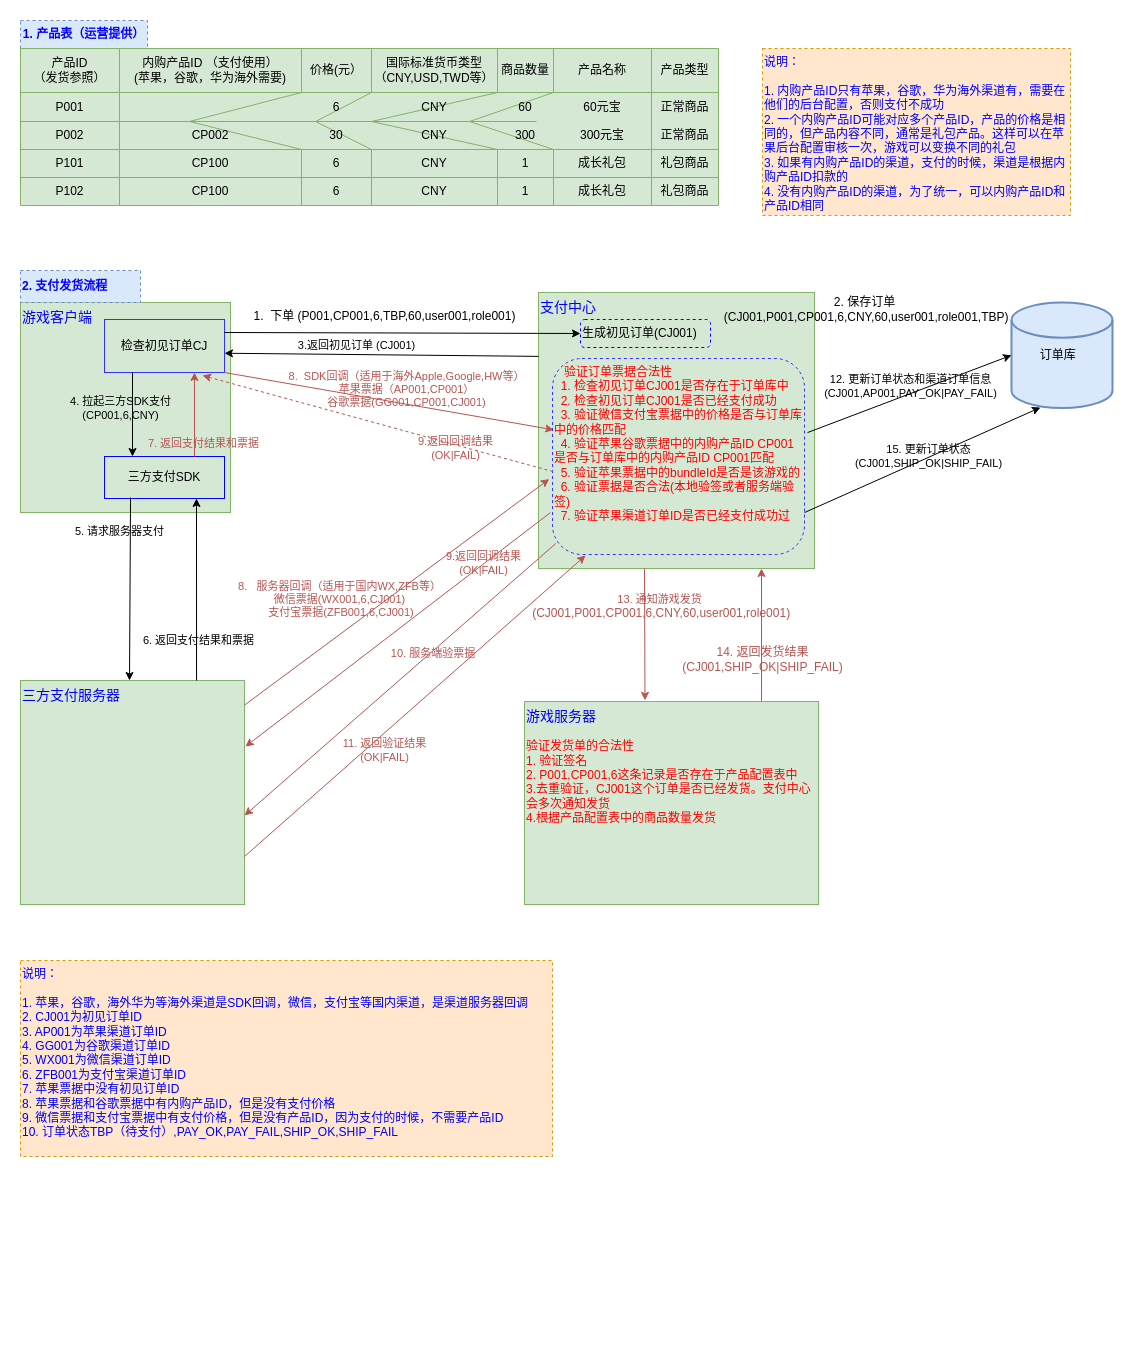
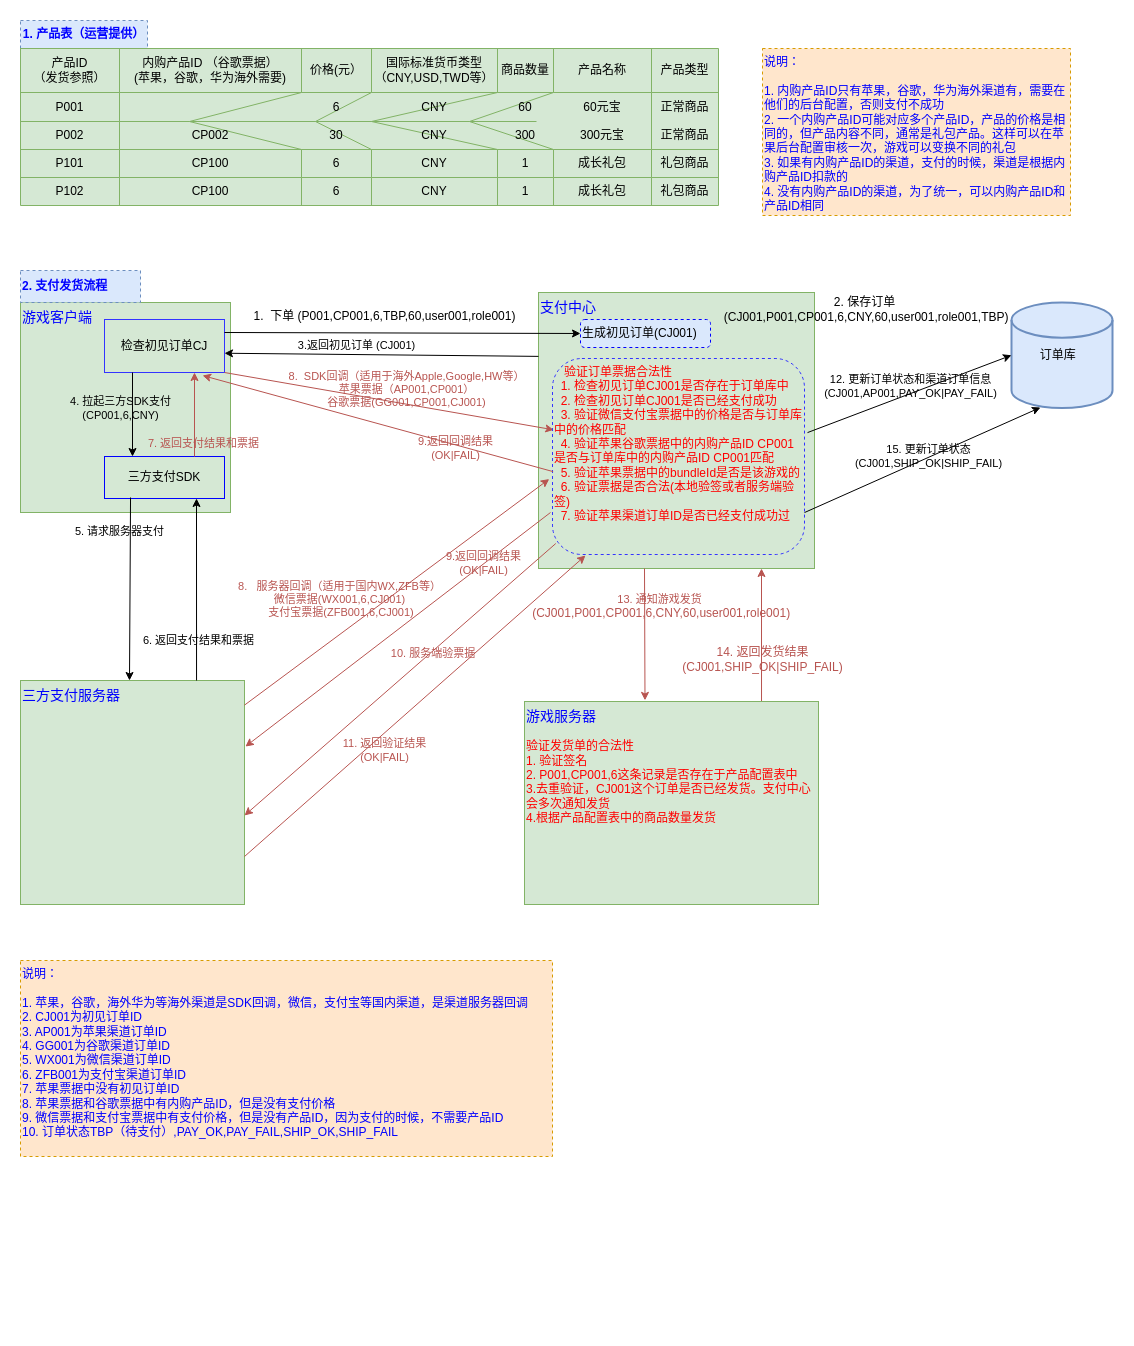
(211, 71) -> (211, 71)
(646, 334) -> (646, 334)
(380, 424) -> (380, 424)
